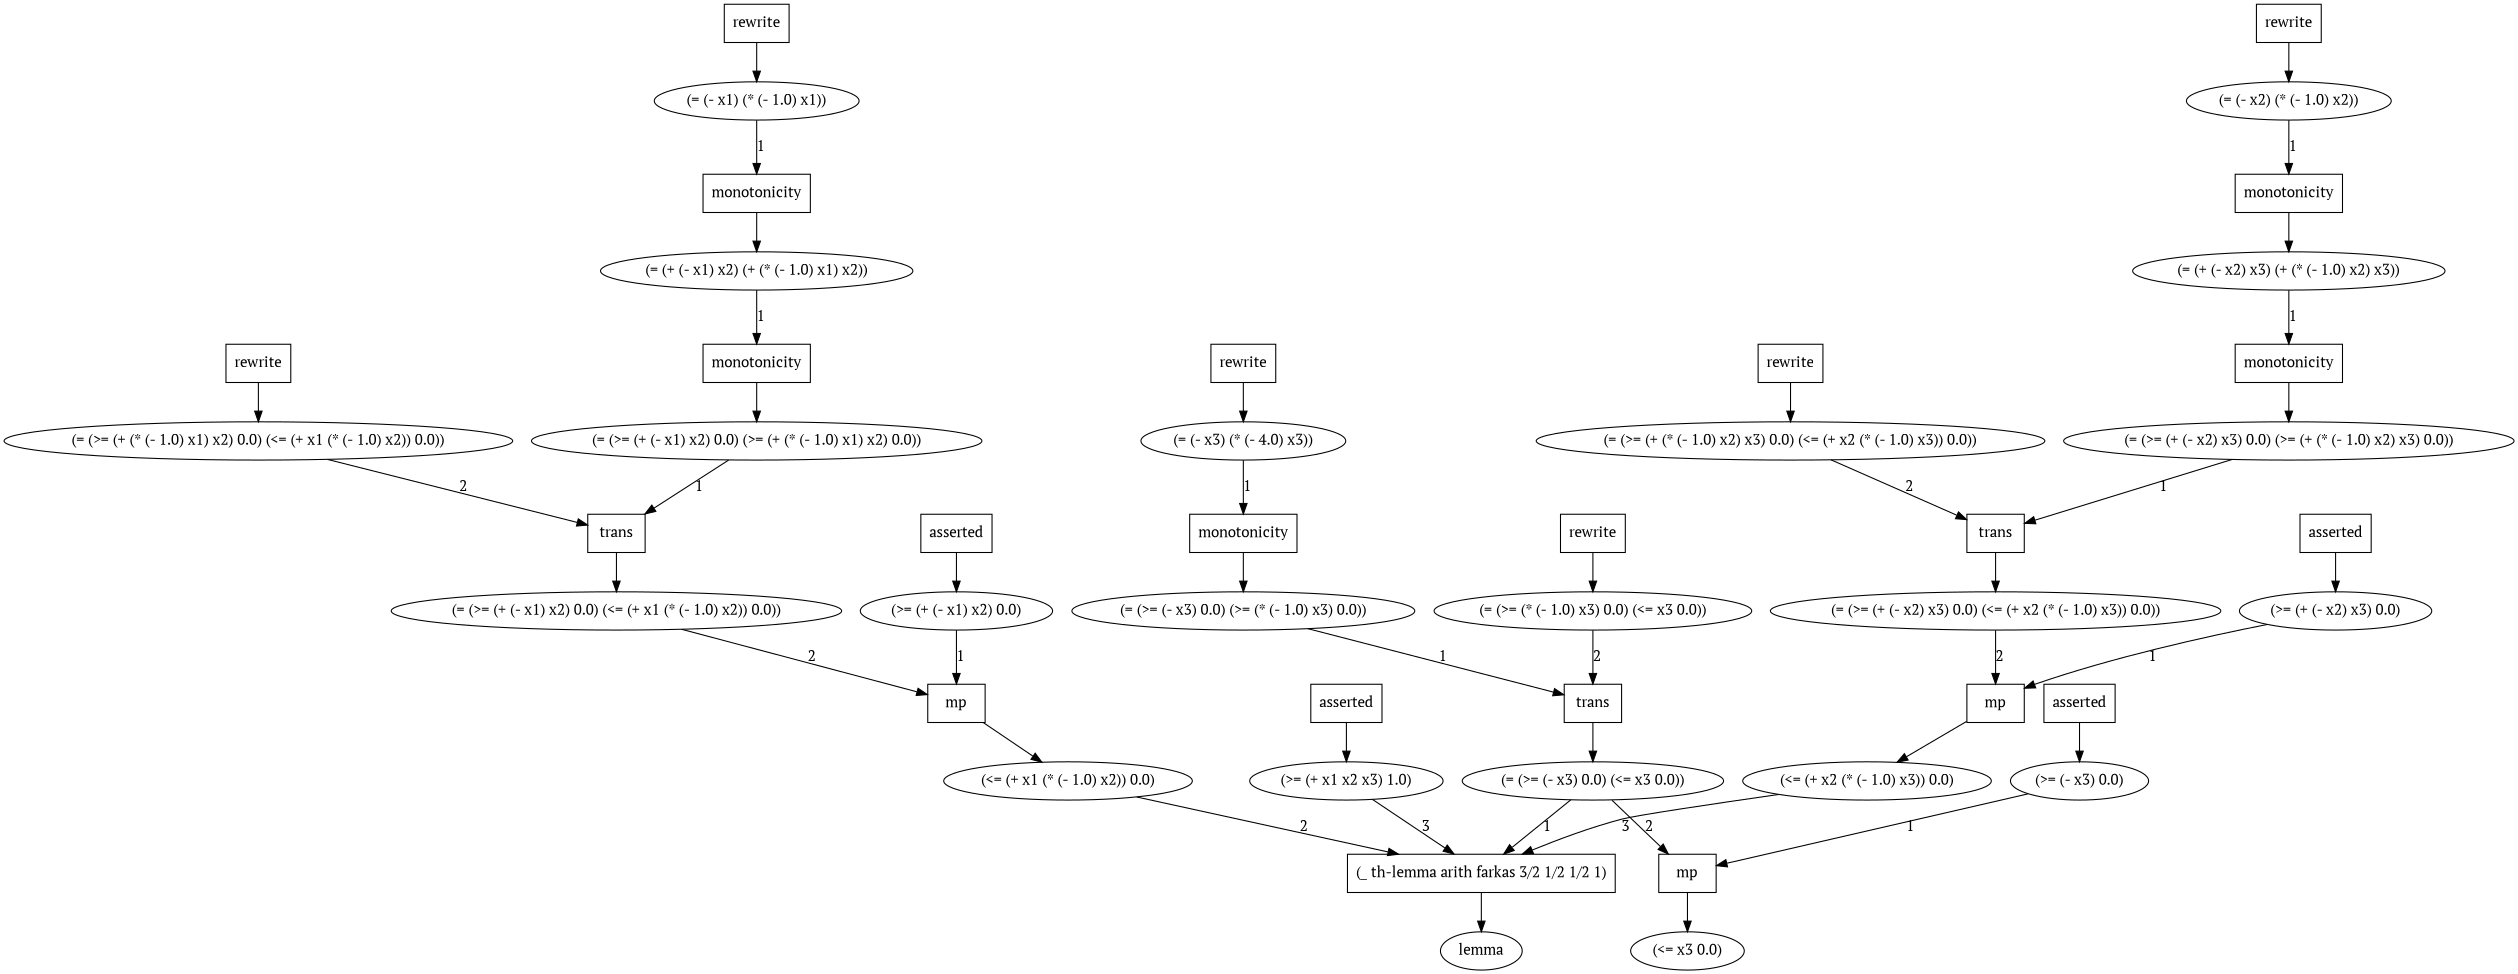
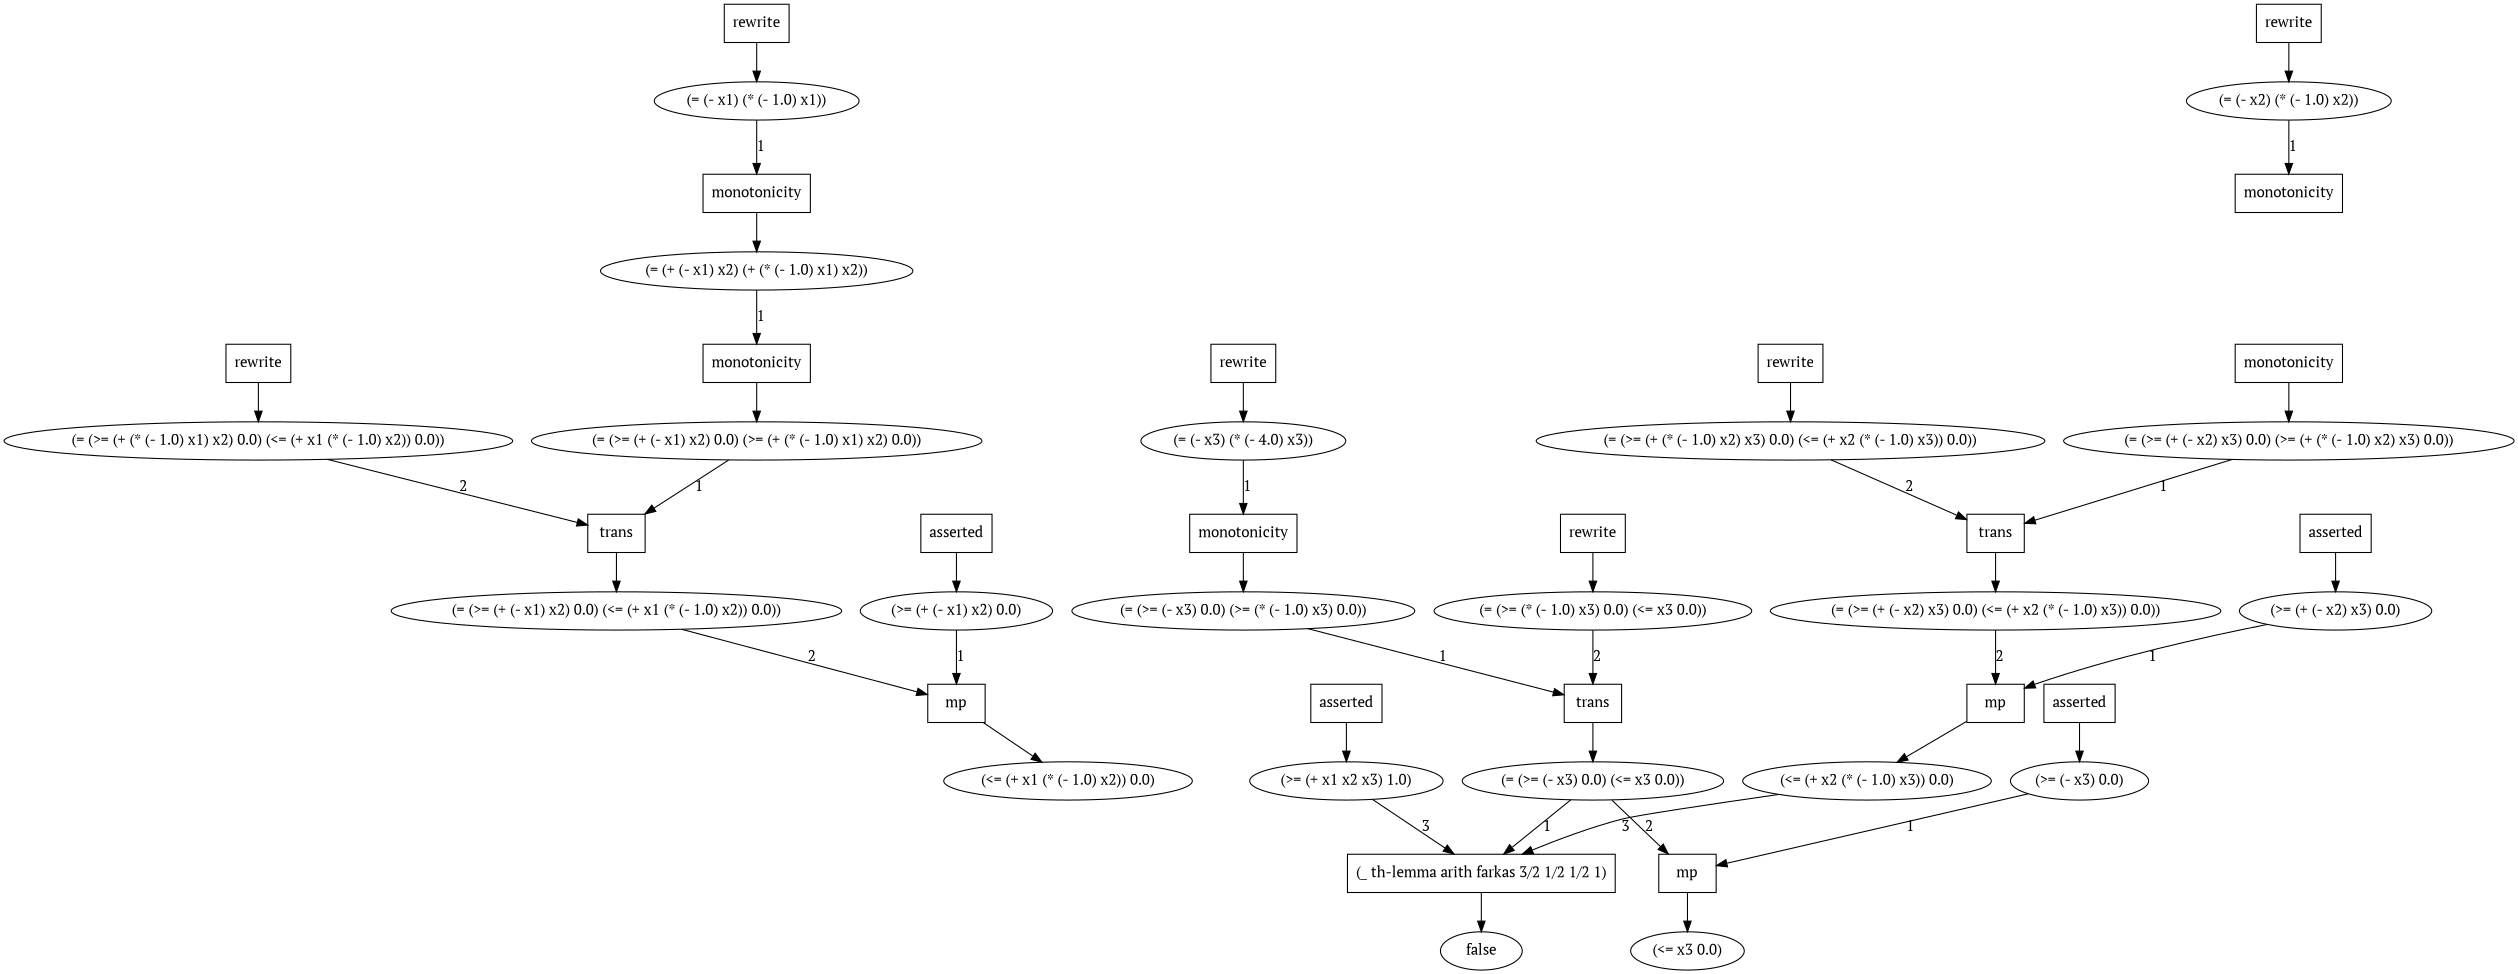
(2289, 271) -> none
(1262, 824) -> none
(1481, 951) -> (1481, 951)
